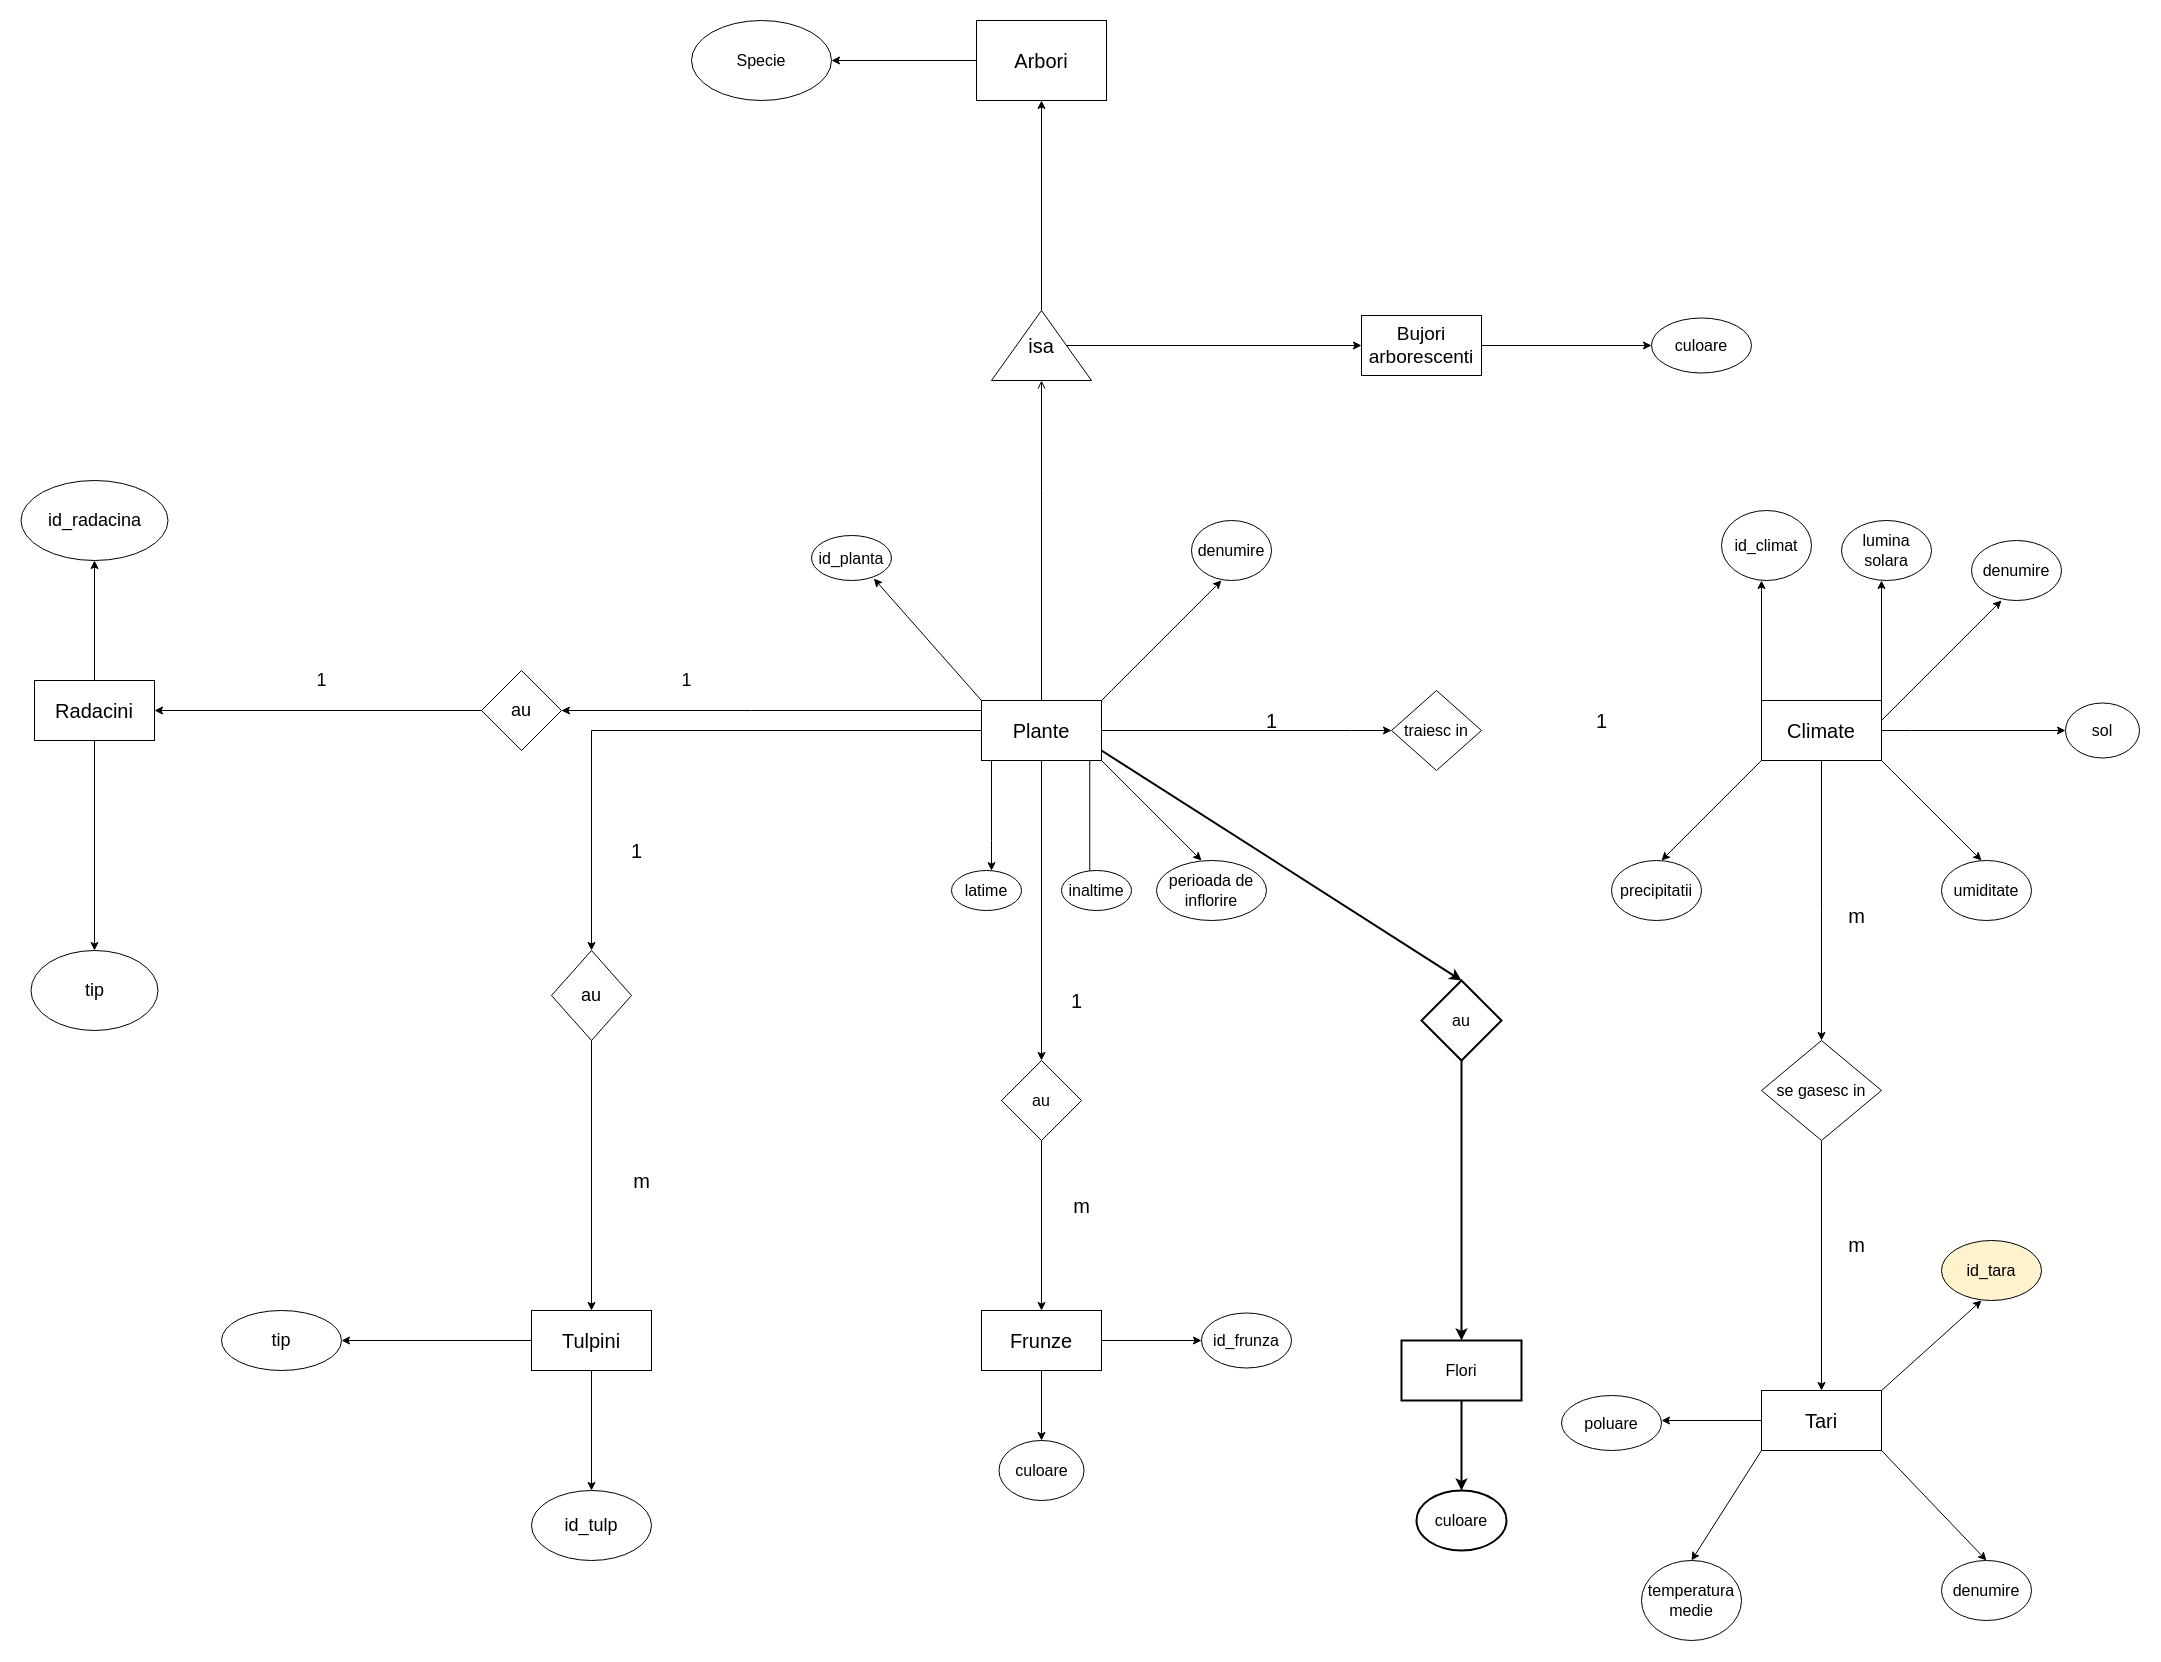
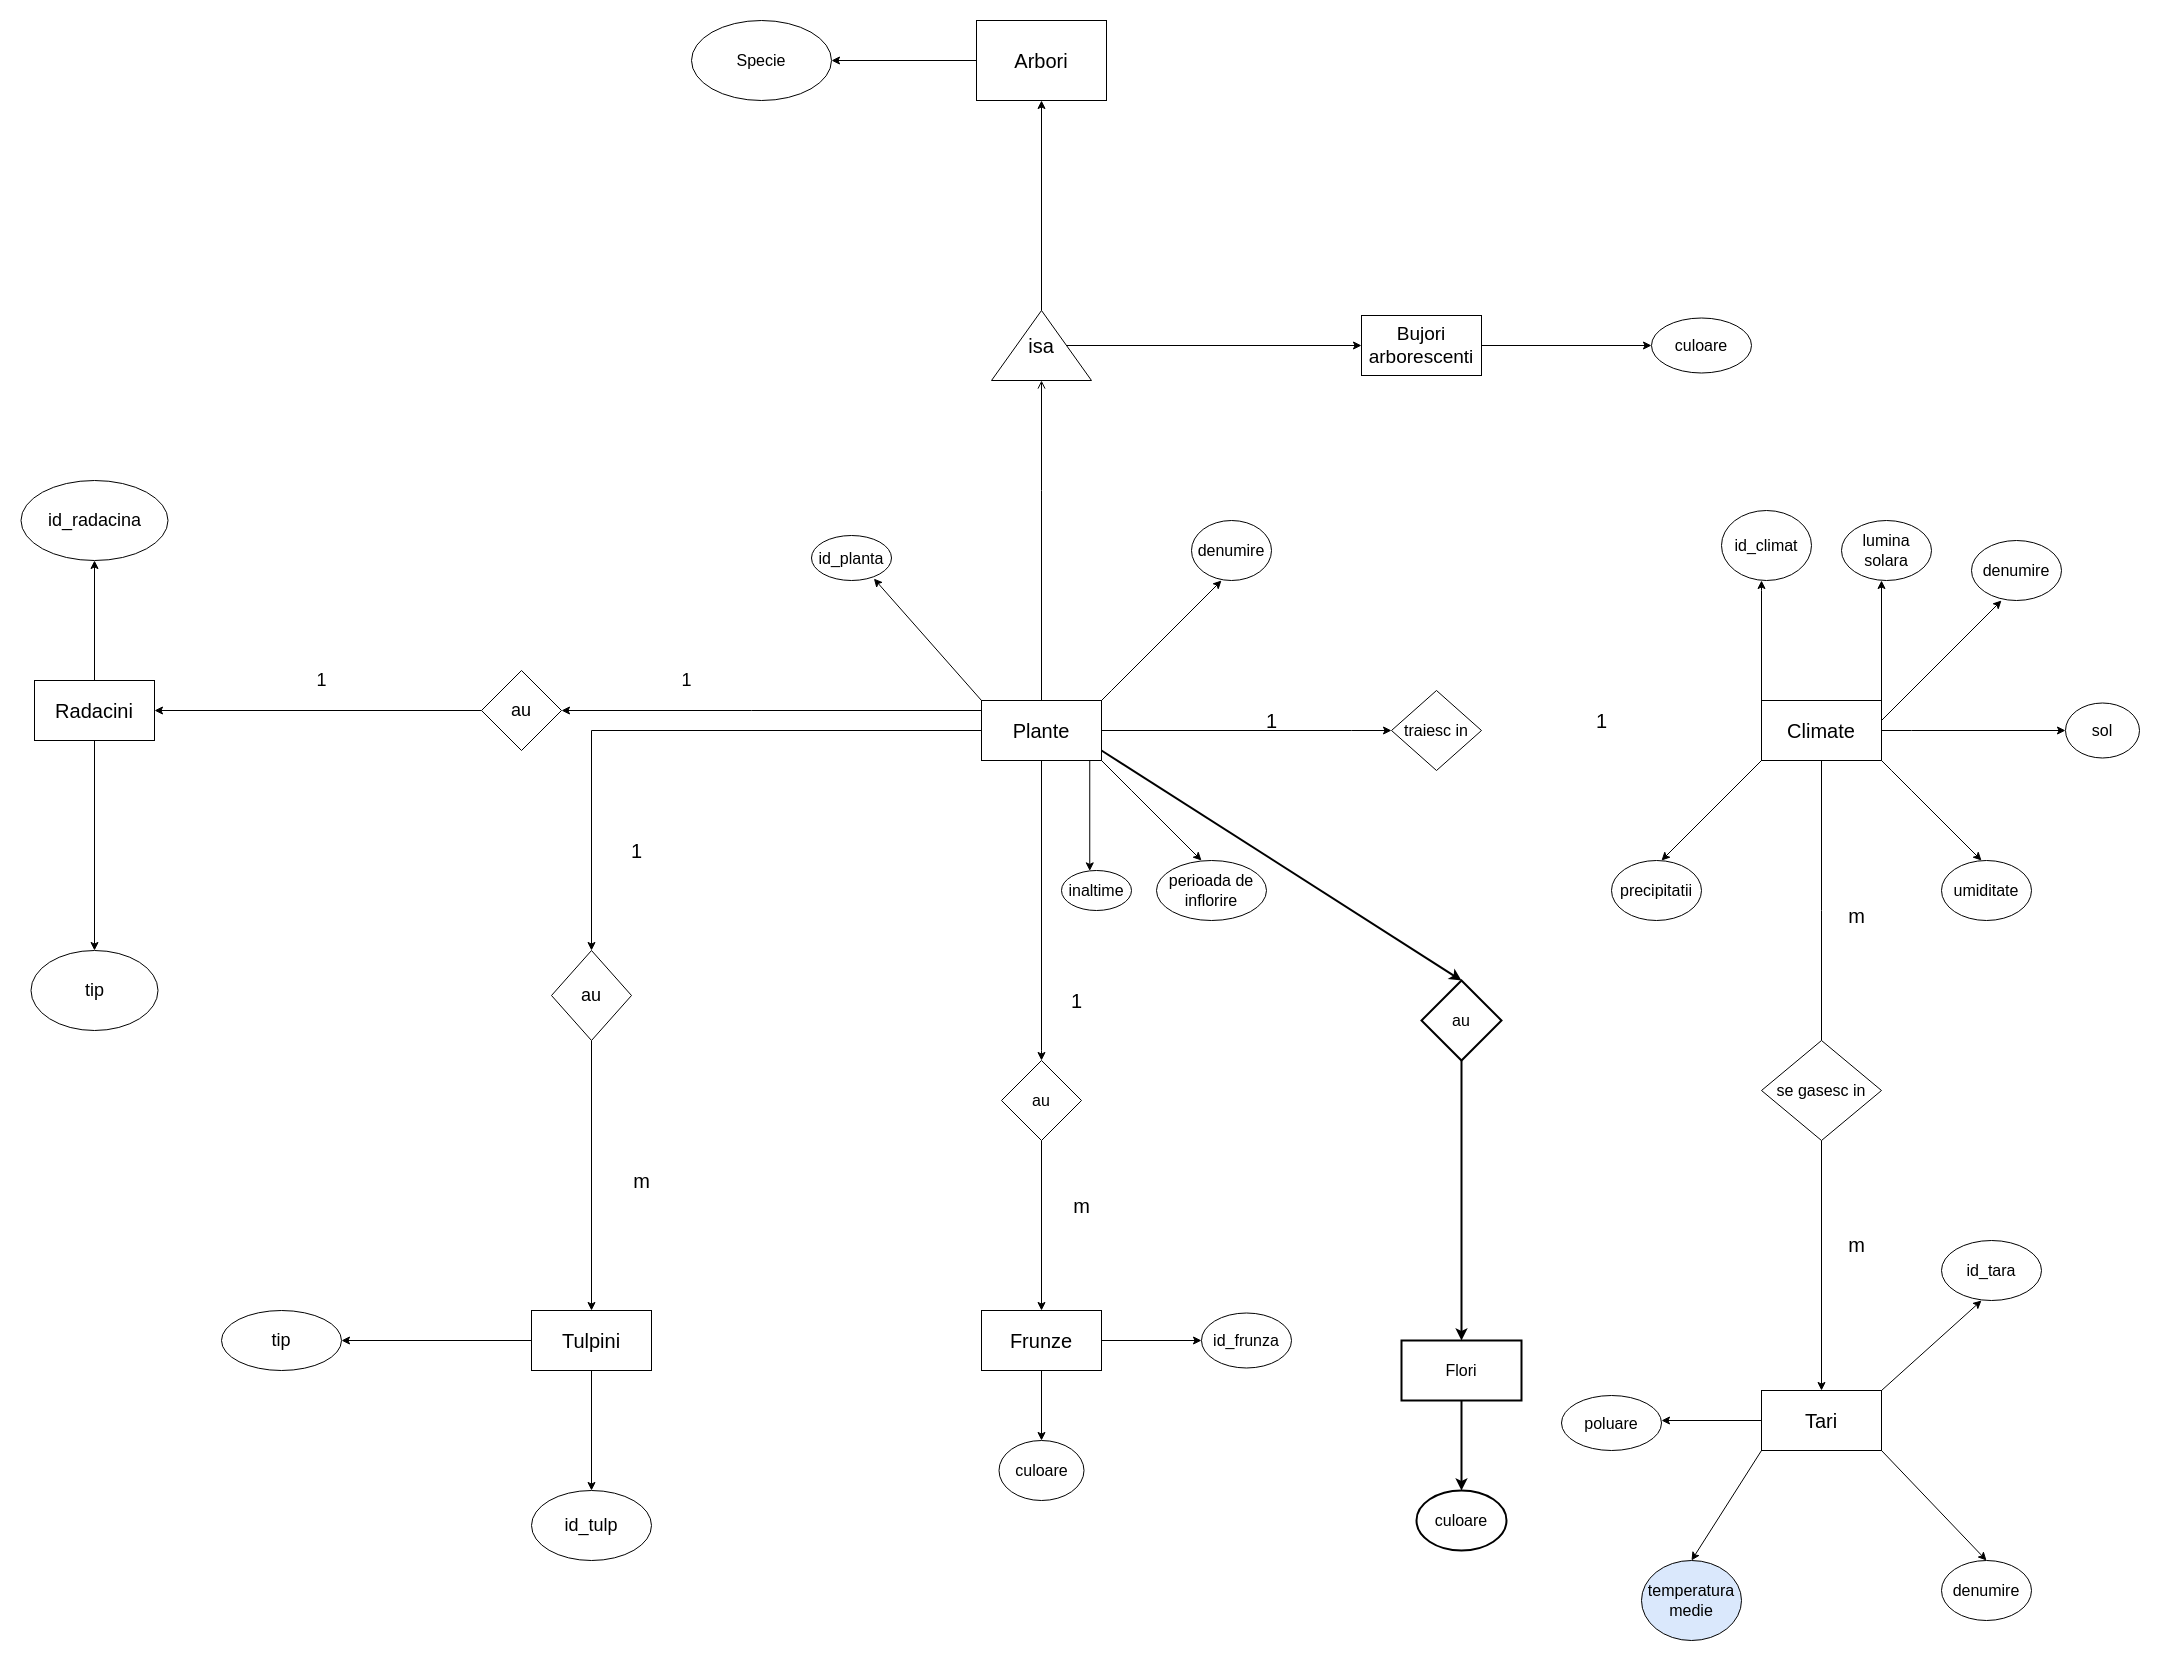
(992, 812) -> none
(1090, 865) -> (1090, 863)
(987, 891) -> none
(1822, 1032) -> (1822, 1034)
(1992, 1271) -> (1992, 1271)
(1692, 1601) -> (1692, 1601)
